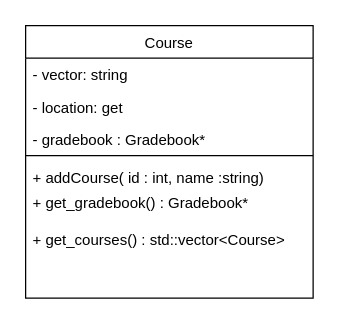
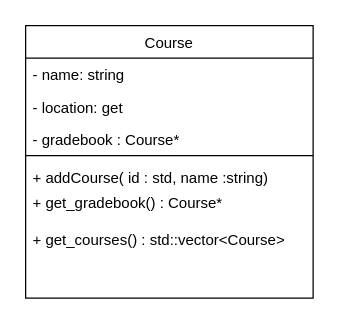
(92, 75) -> (84, 75)
(126, 140) -> (113, 140)
(160, 178) -> (162, 178)
(151, 203) -> (138, 203)
